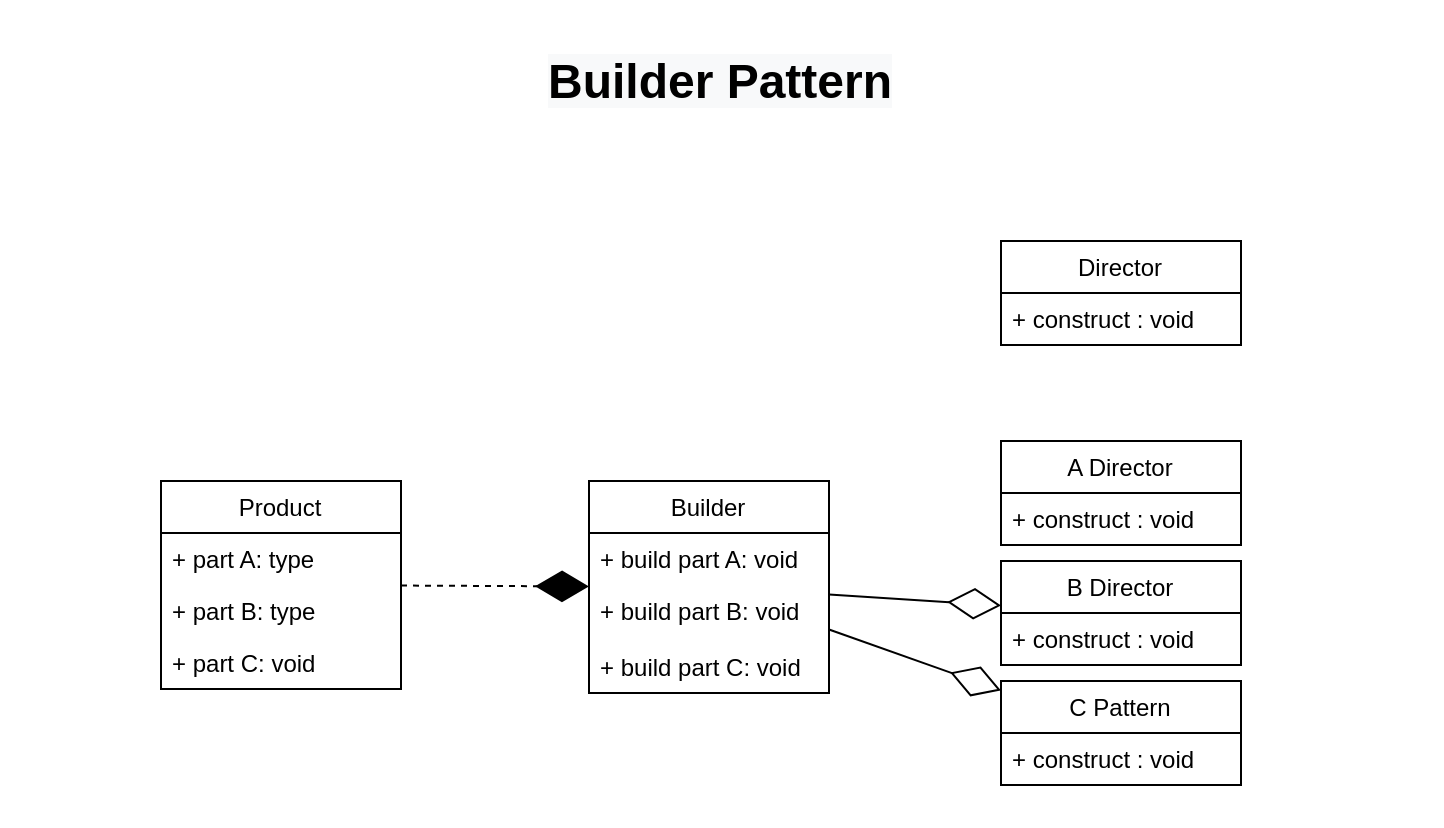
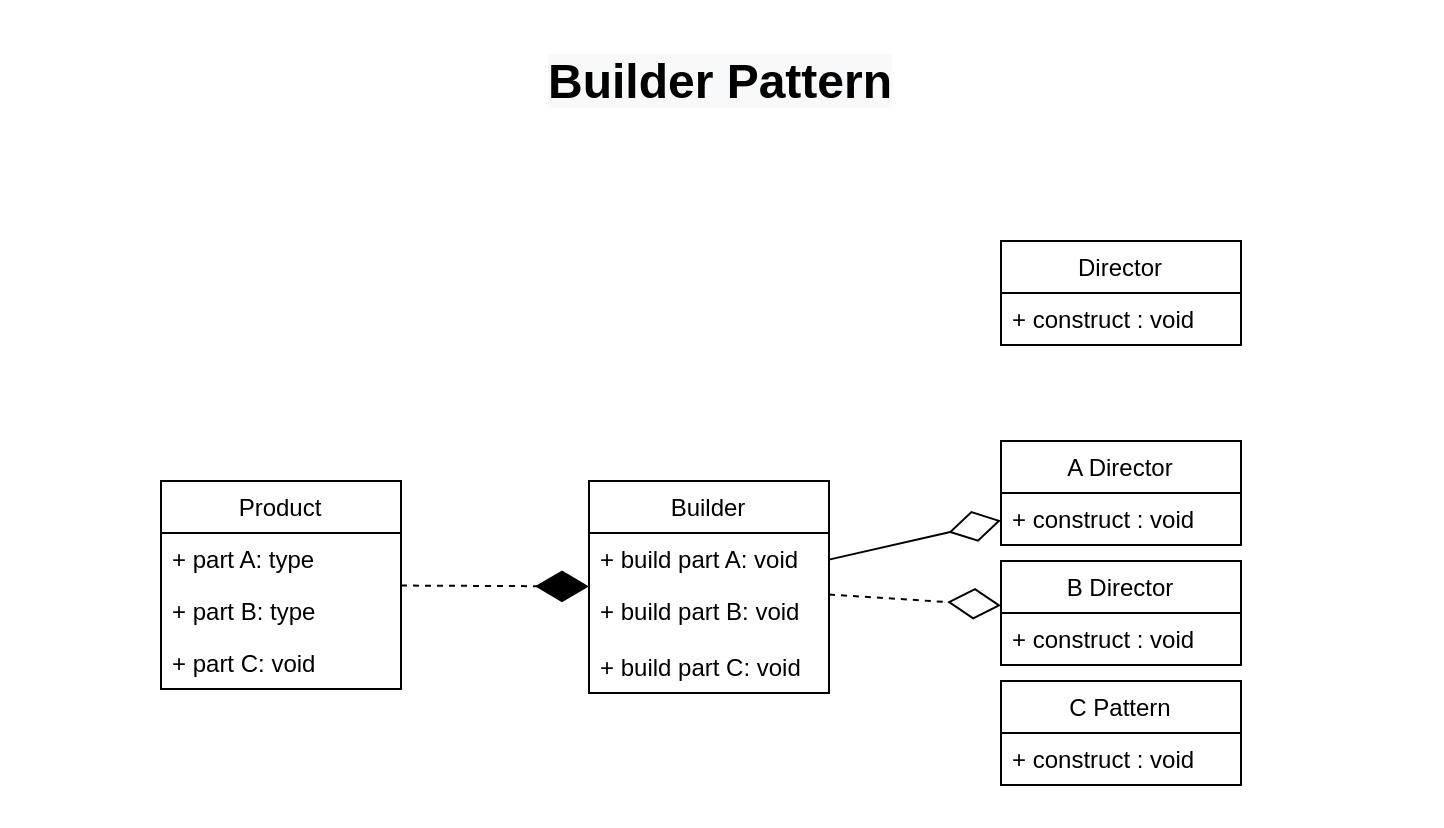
none -> (890, 546)
(890, 598) -> (890, 598)
(891, 651) -> none
